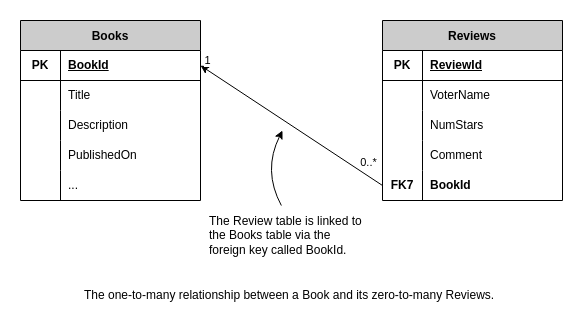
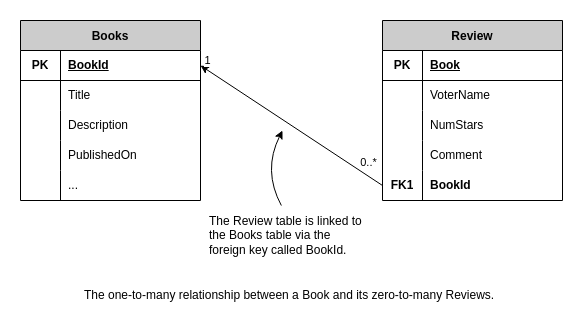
(472, 36) -> (472, 36)
(456, 66) -> (444, 66)
(403, 186) -> (403, 186)
